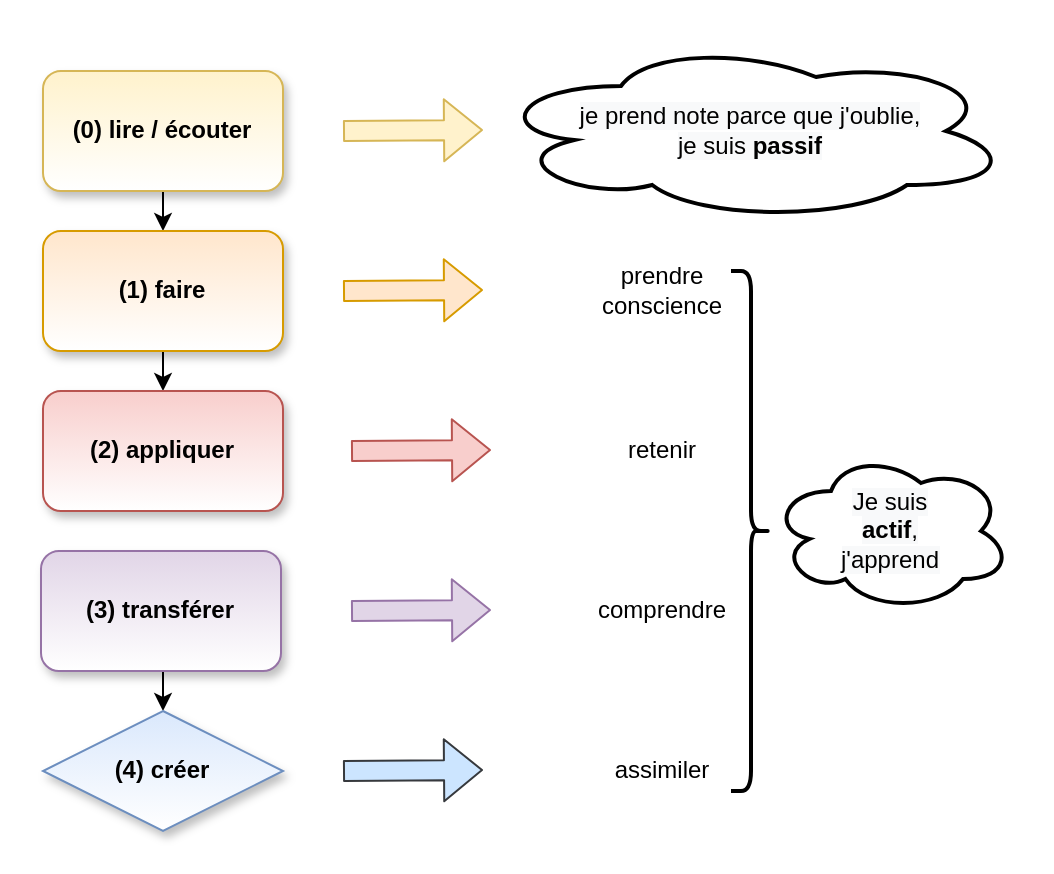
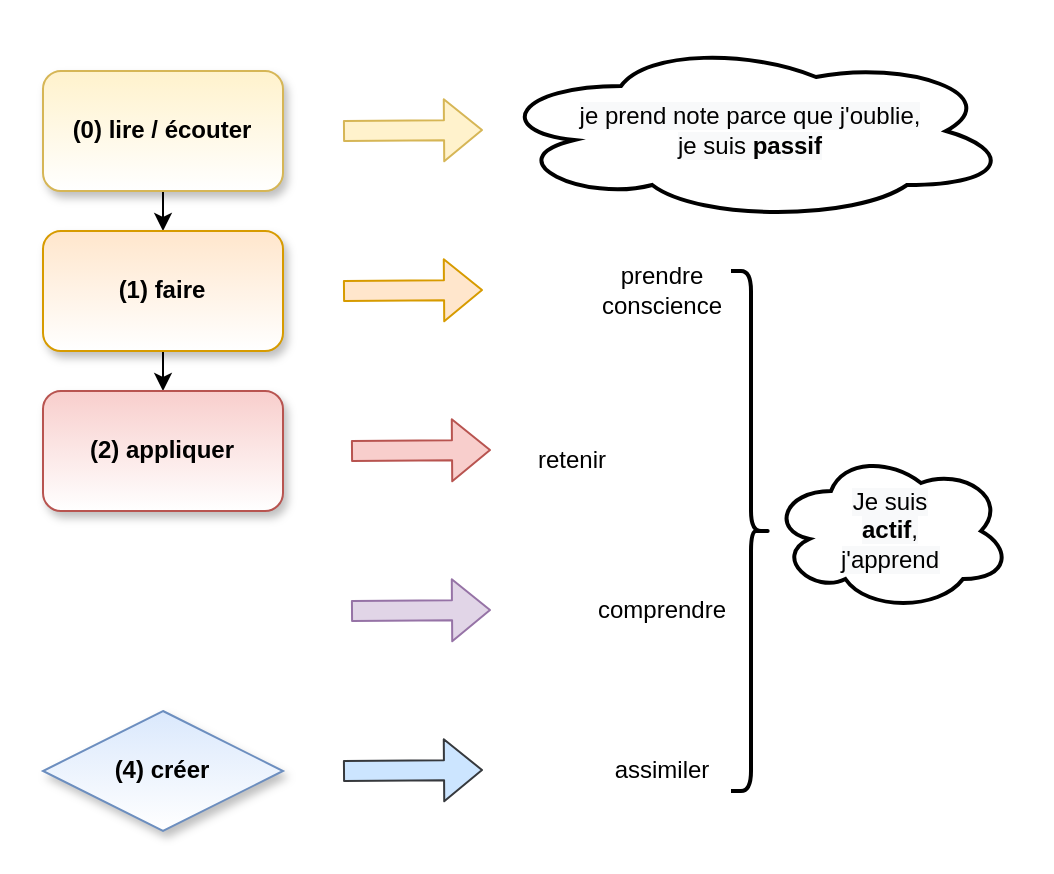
(663, 451) -> (573, 461)
(161, 611) -> none
(163, 683) -> none
